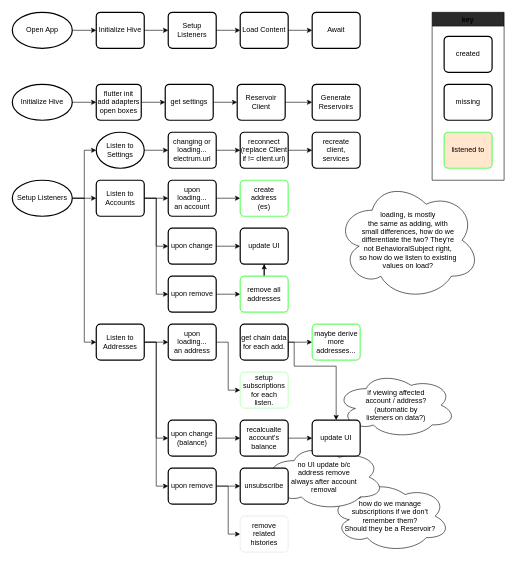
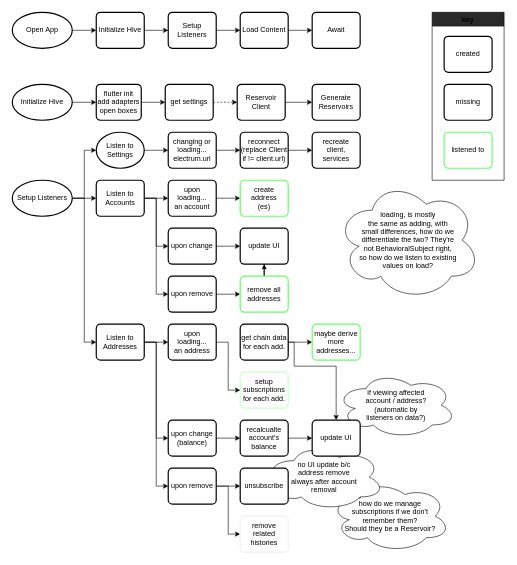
(222, 102) -> (222, 102)
(468, 150) -> (468, 150)
(264, 390) -> (264, 390)
